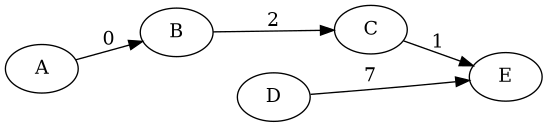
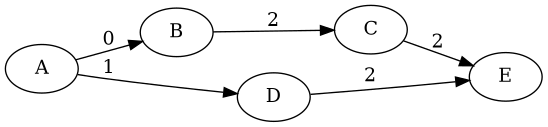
(438, 42) -> (438, 42)
(371, 76) -> (371, 76)
none -> (150, 84)
